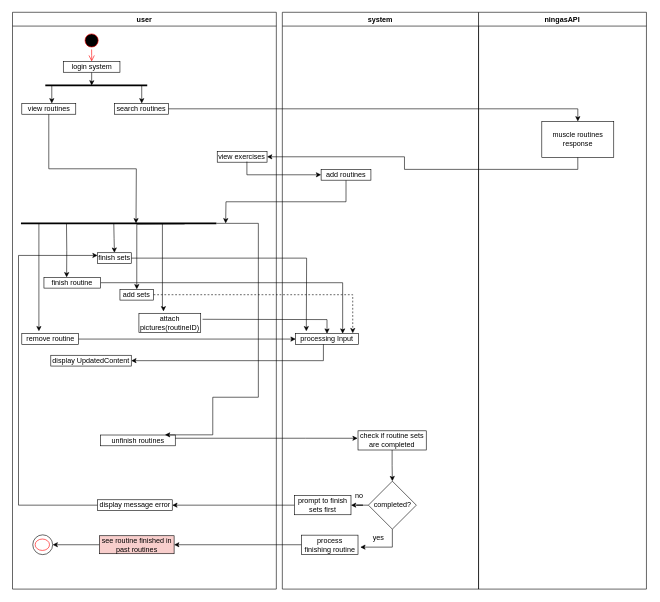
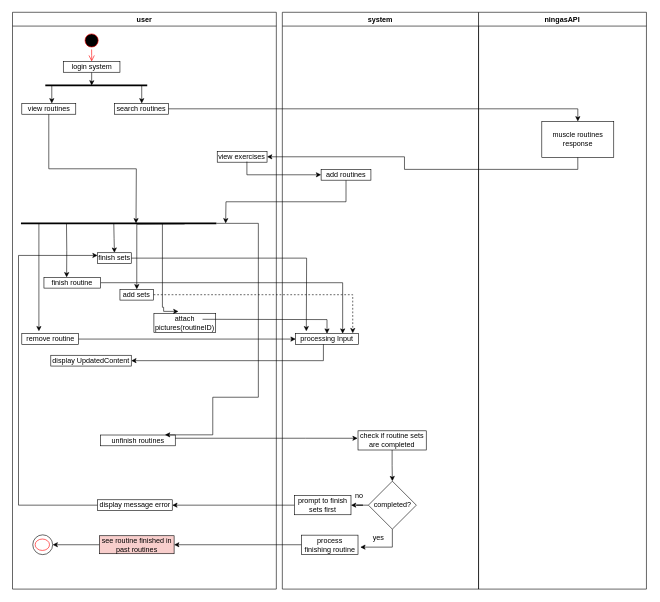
(170, 323) -> (185, 323)
